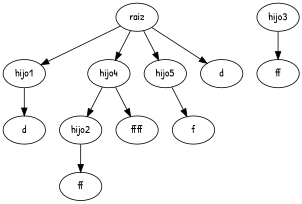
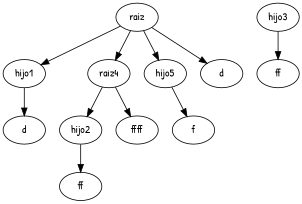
(109, 74) -> (109, 74)
